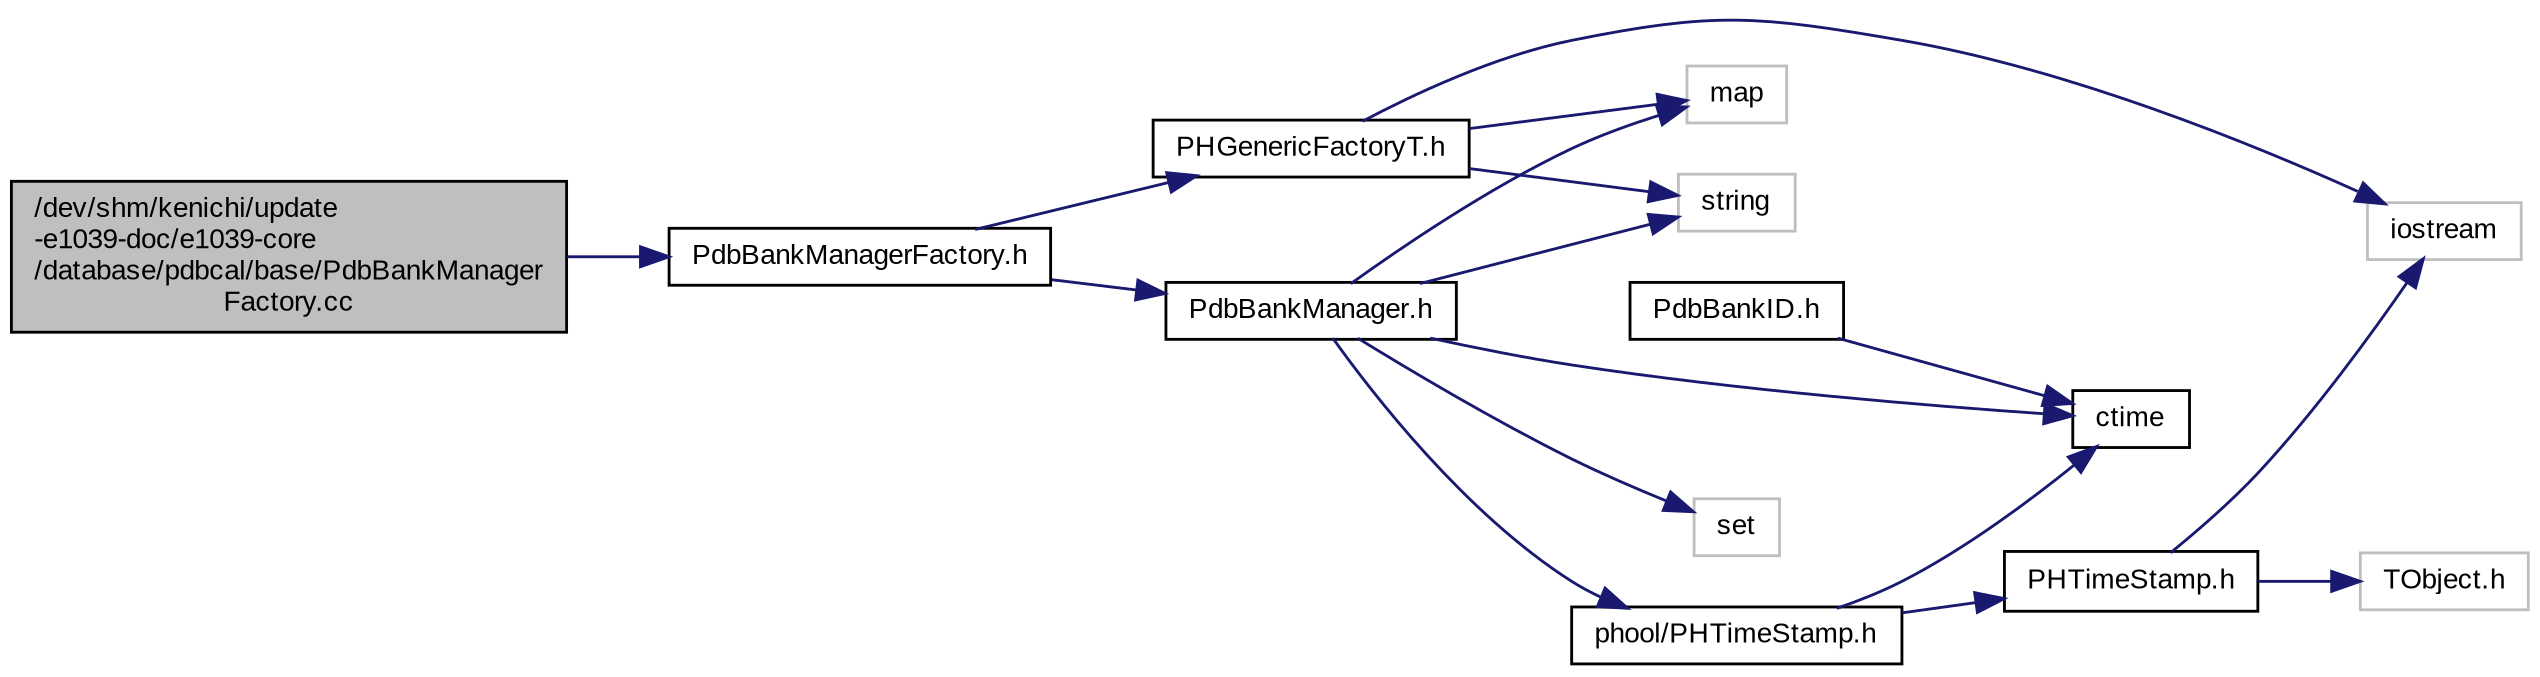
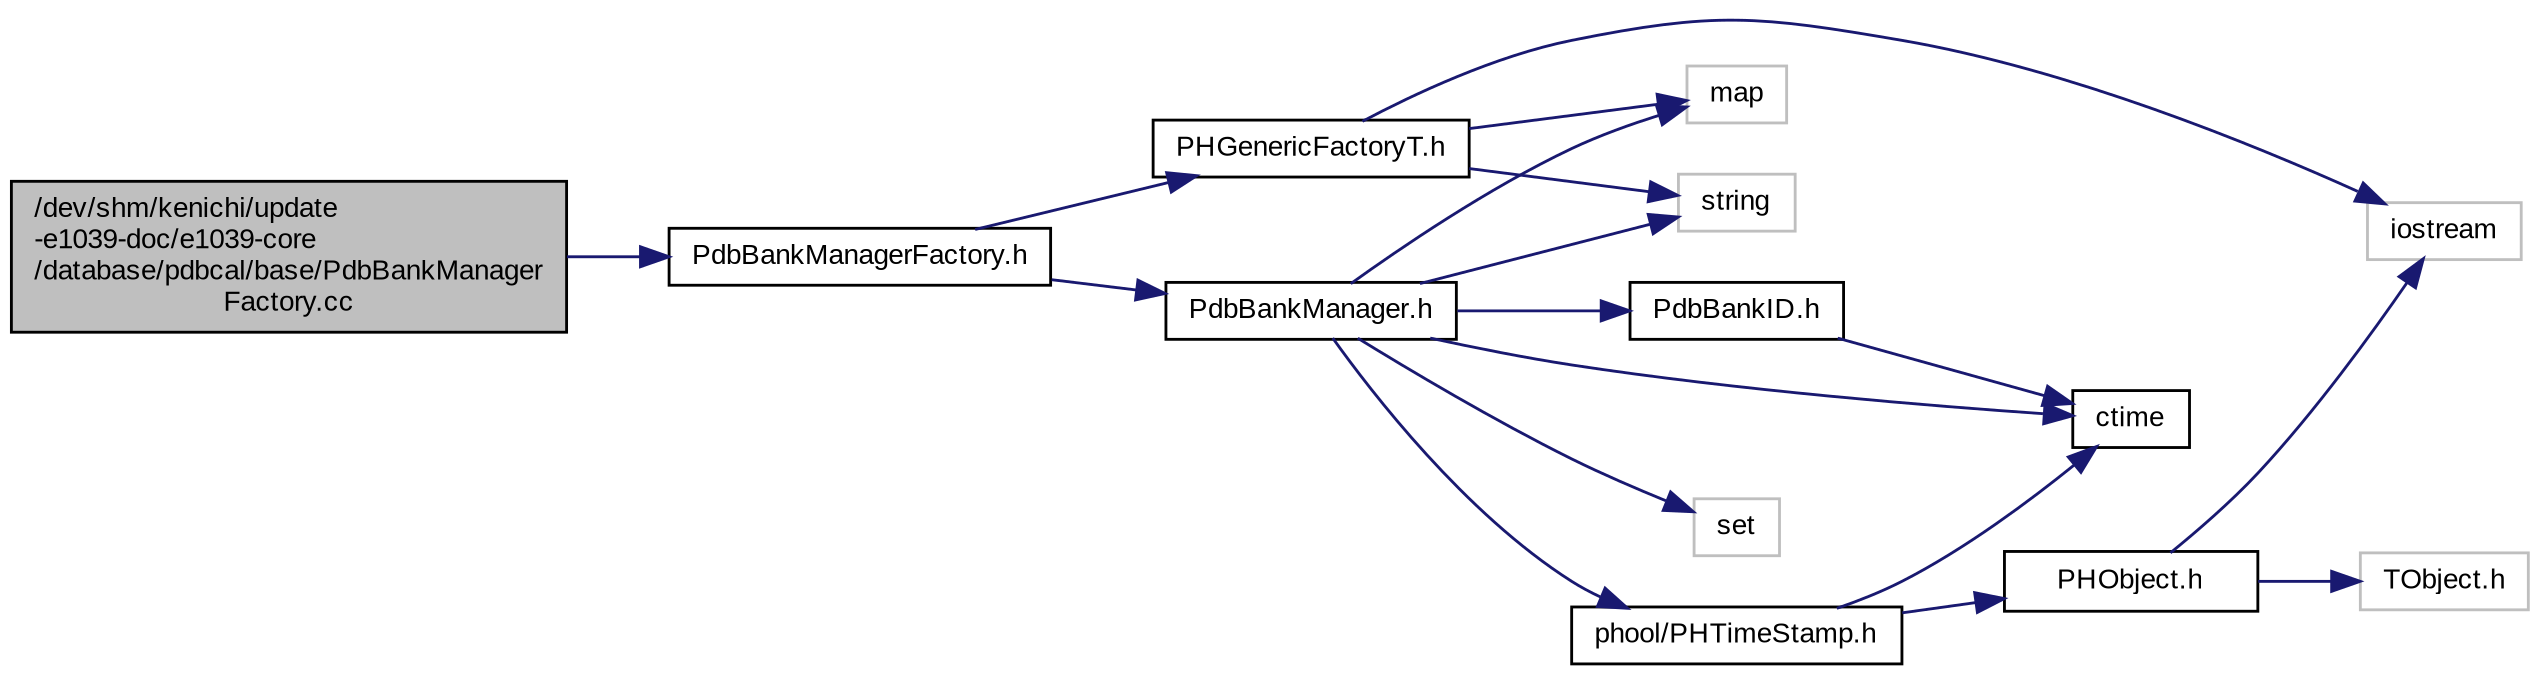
none -> (1529, 311)
(2131, 581) -> (2131, 581)
